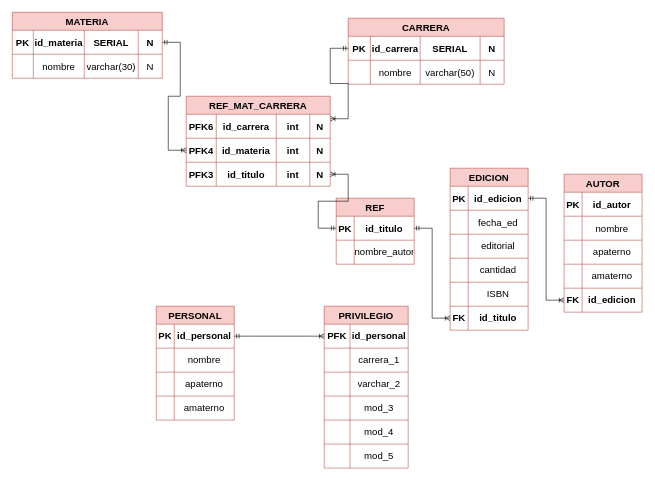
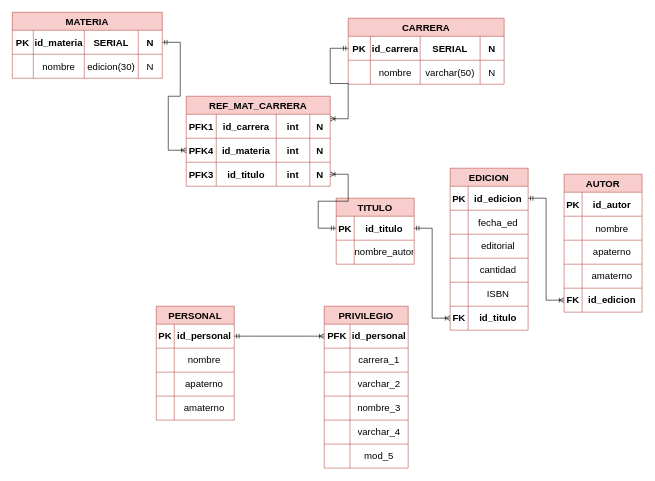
(111, 66) -> (111, 66)
(201, 126) -> (201, 126)
(375, 208) -> (375, 208)
(379, 408) -> (379, 408)
(379, 432) -> (379, 432)
